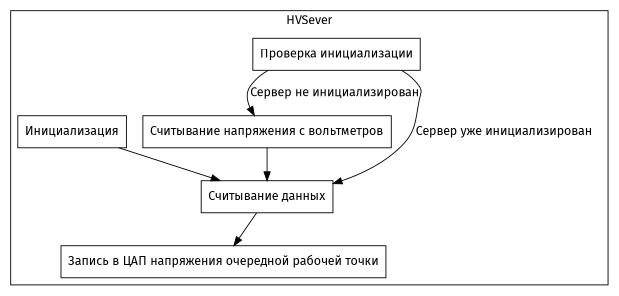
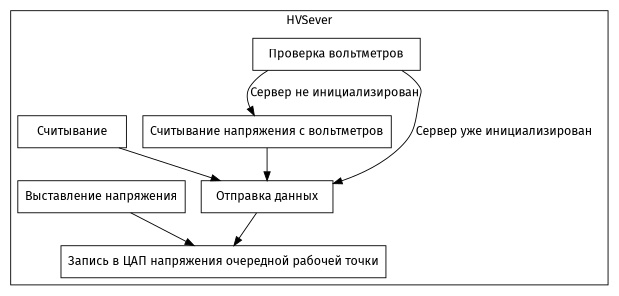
(337, 54) -> (337, 54)
(72, 132) -> (72, 132)
none -> (101, 197)
(267, 197) -> (267, 197)
